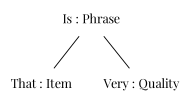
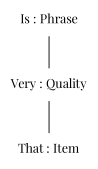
(67, 52) -> (49, 117)
